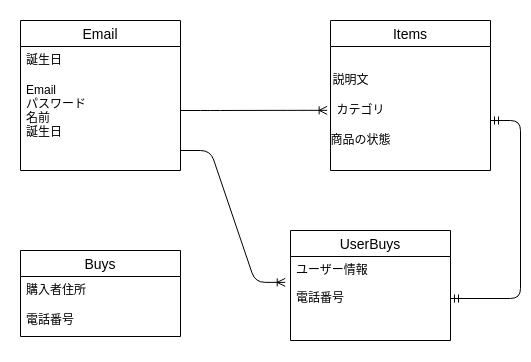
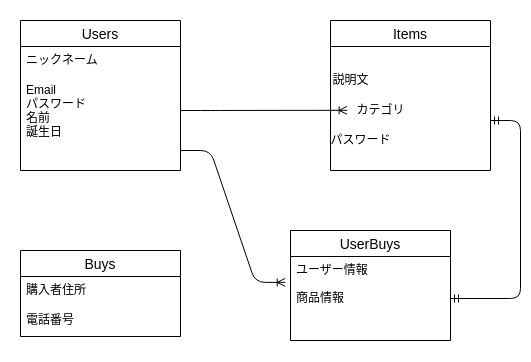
(100, 34) -> (100, 34)
(44, 60) -> (62, 60)
(361, 111) -> (381, 111)
(361, 141) -> (361, 141)
(332, 270) -> (332, 270)
